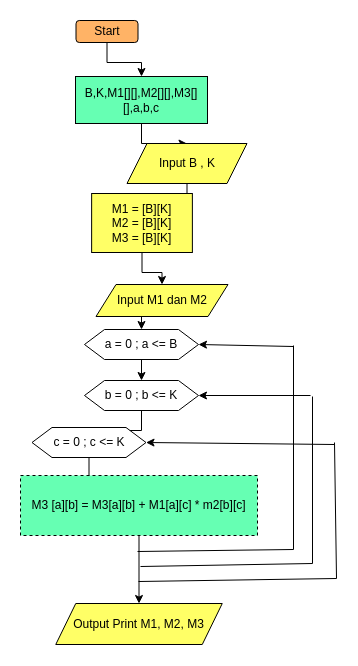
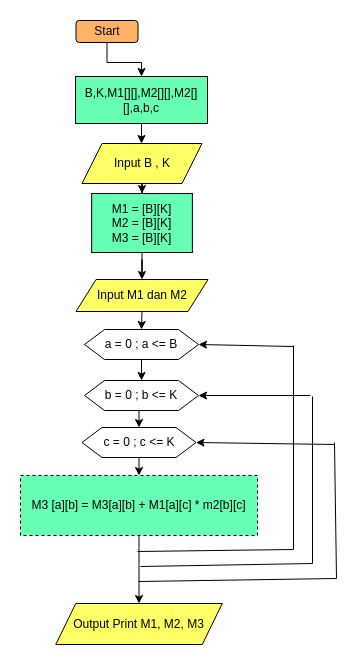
(142, 101) -> (142, 101)
(187, 164) -> (142, 164)
(142, 223) -> (142, 223)
(162, 301) -> (142, 296)
(89, 443) -> (139, 443)
